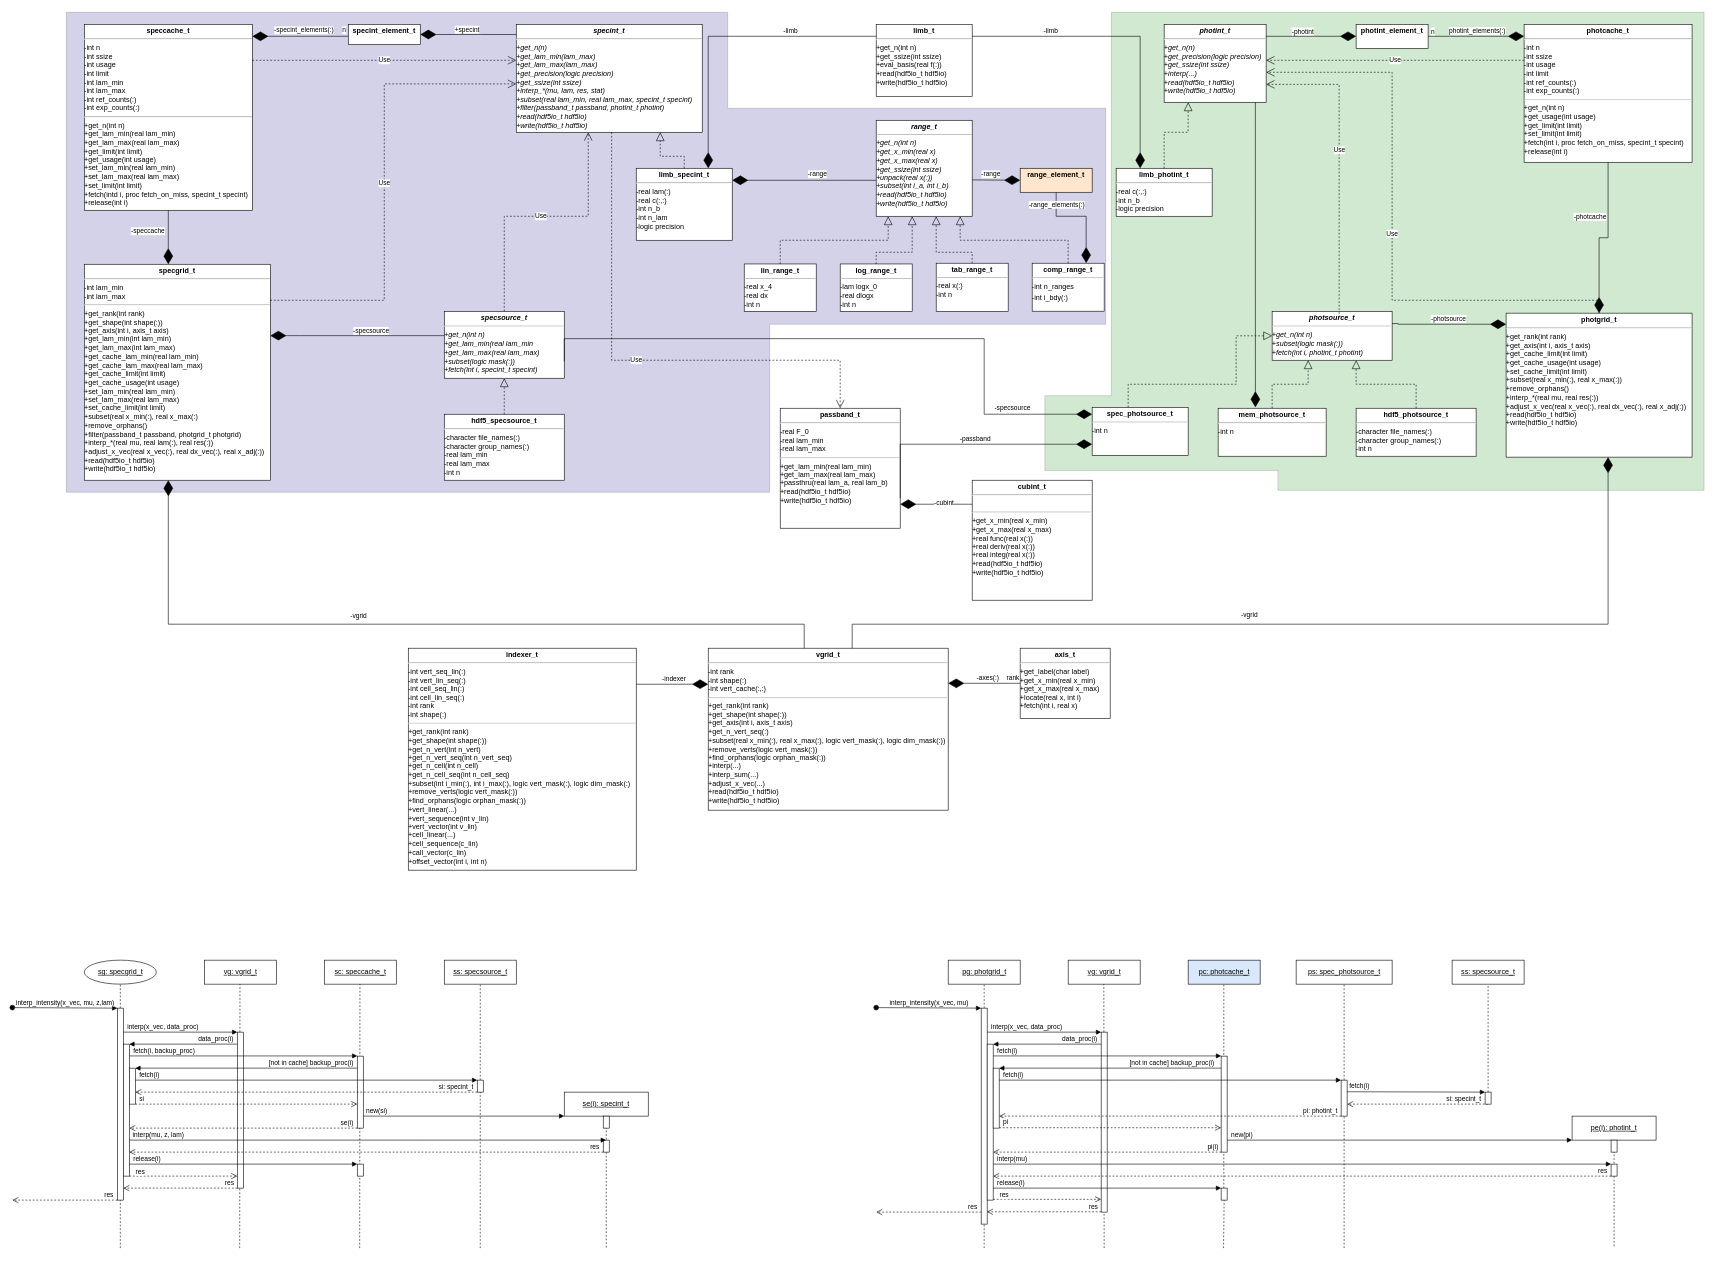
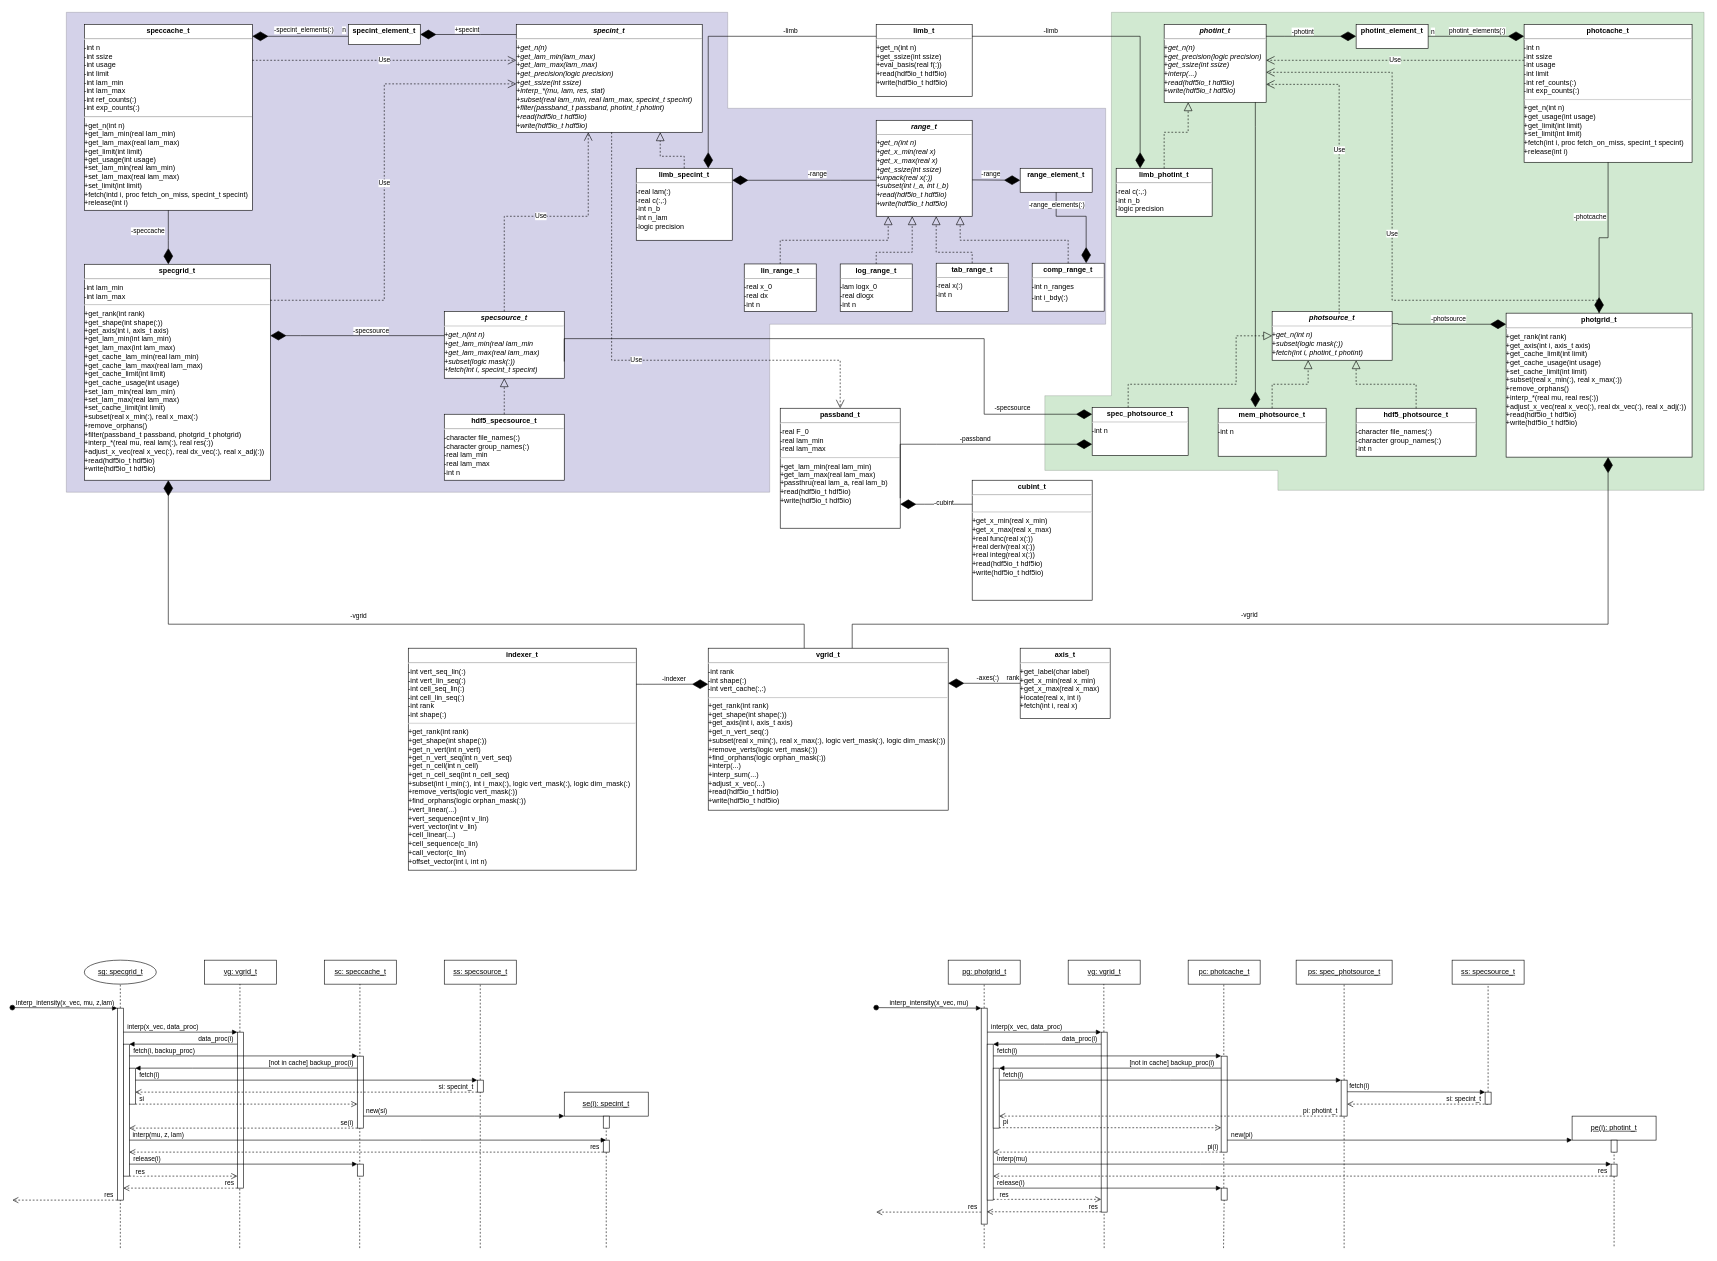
(1056, 180) -> (1056, 180)
(765, 282) -> (765, 282)
(1224, 972) -> (1224, 972)
